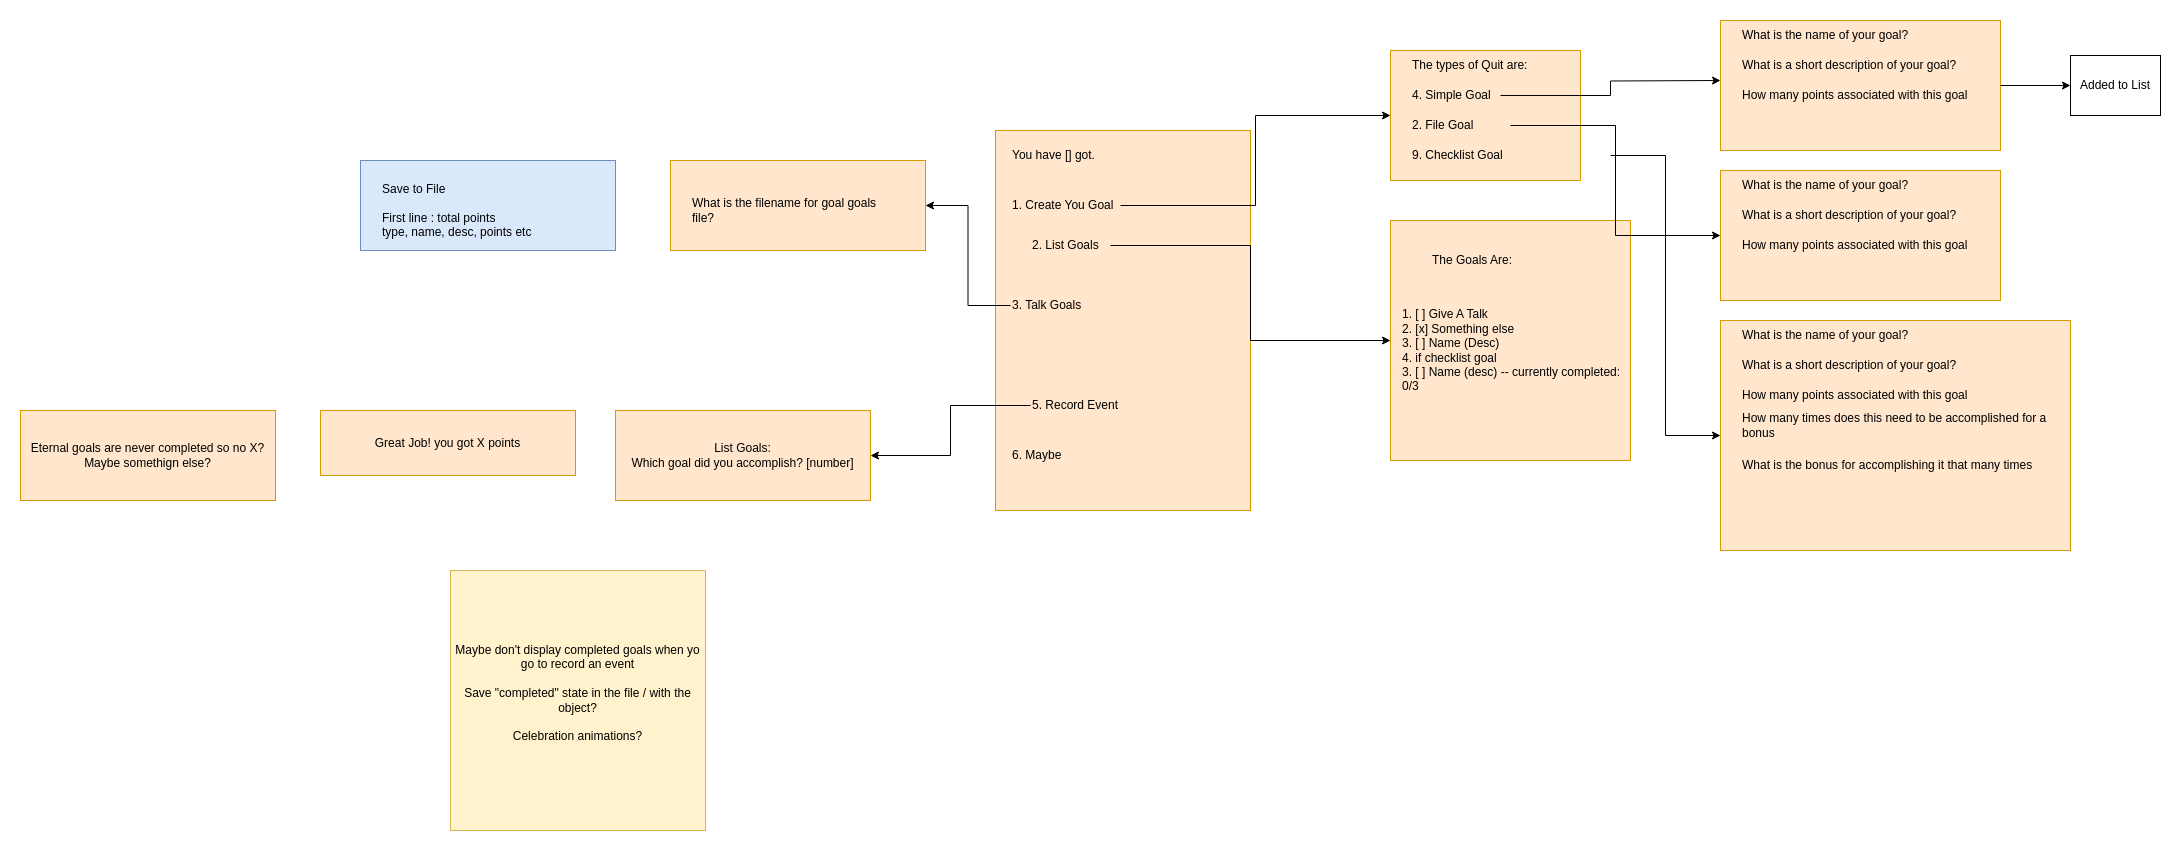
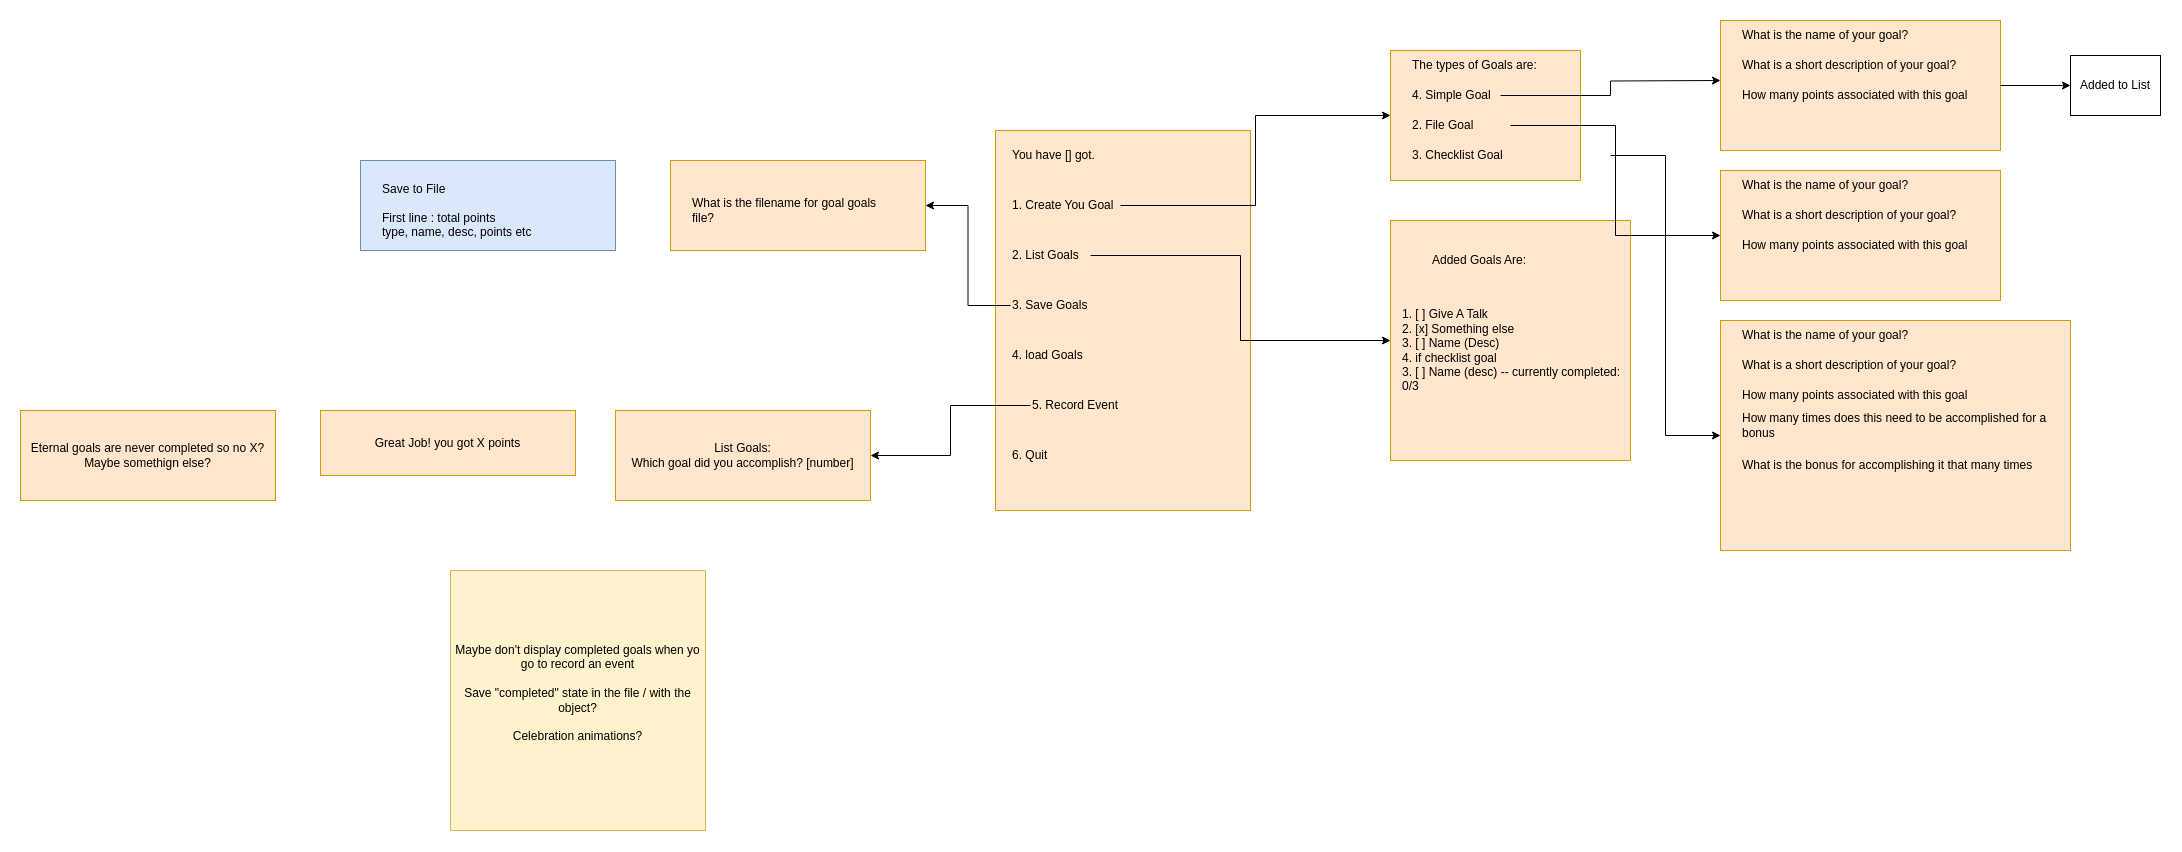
(1477, 66) -> (1480, 66)
(1460, 156) -> (1460, 156)
(1071, 246) -> (1051, 256)
(1473, 261) -> (1480, 261)
(1048, 306) -> (1050, 306)
none -> (1056, 356)
(1036, 456) -> (1031, 456)
